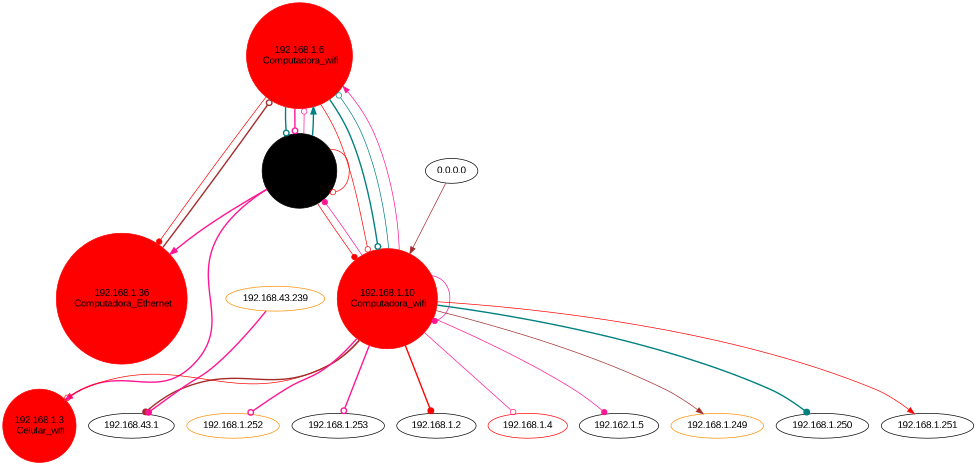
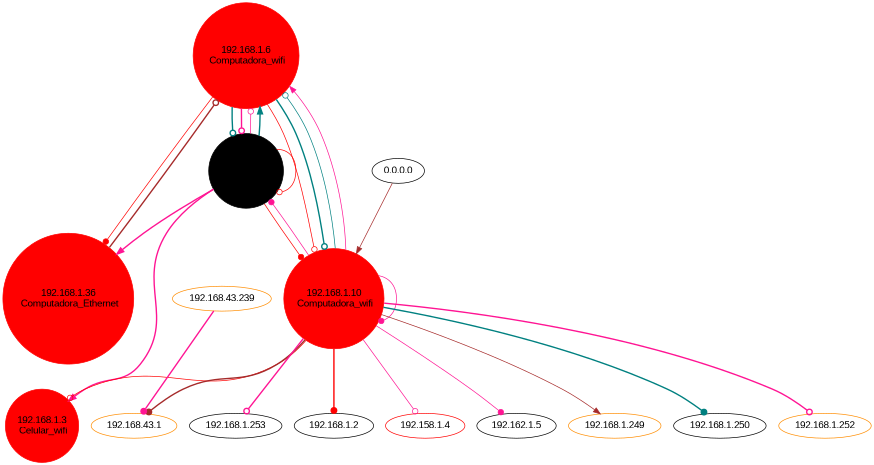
(131, 426) -> (134, 426)
(528, 426) -> (425, 426)
(928, 426) -> none
